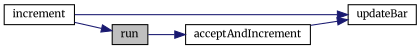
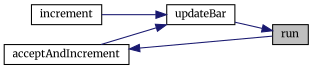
(88, 25) -> (249, 25)
